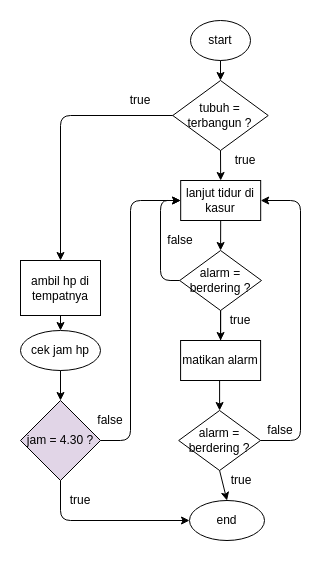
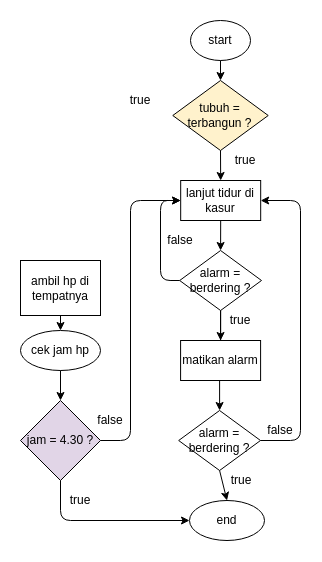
(221, 116) -> (221, 116)
(61, 134) -> none
